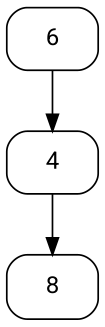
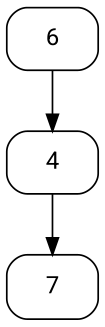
(52, 287) -> (52, 287)
